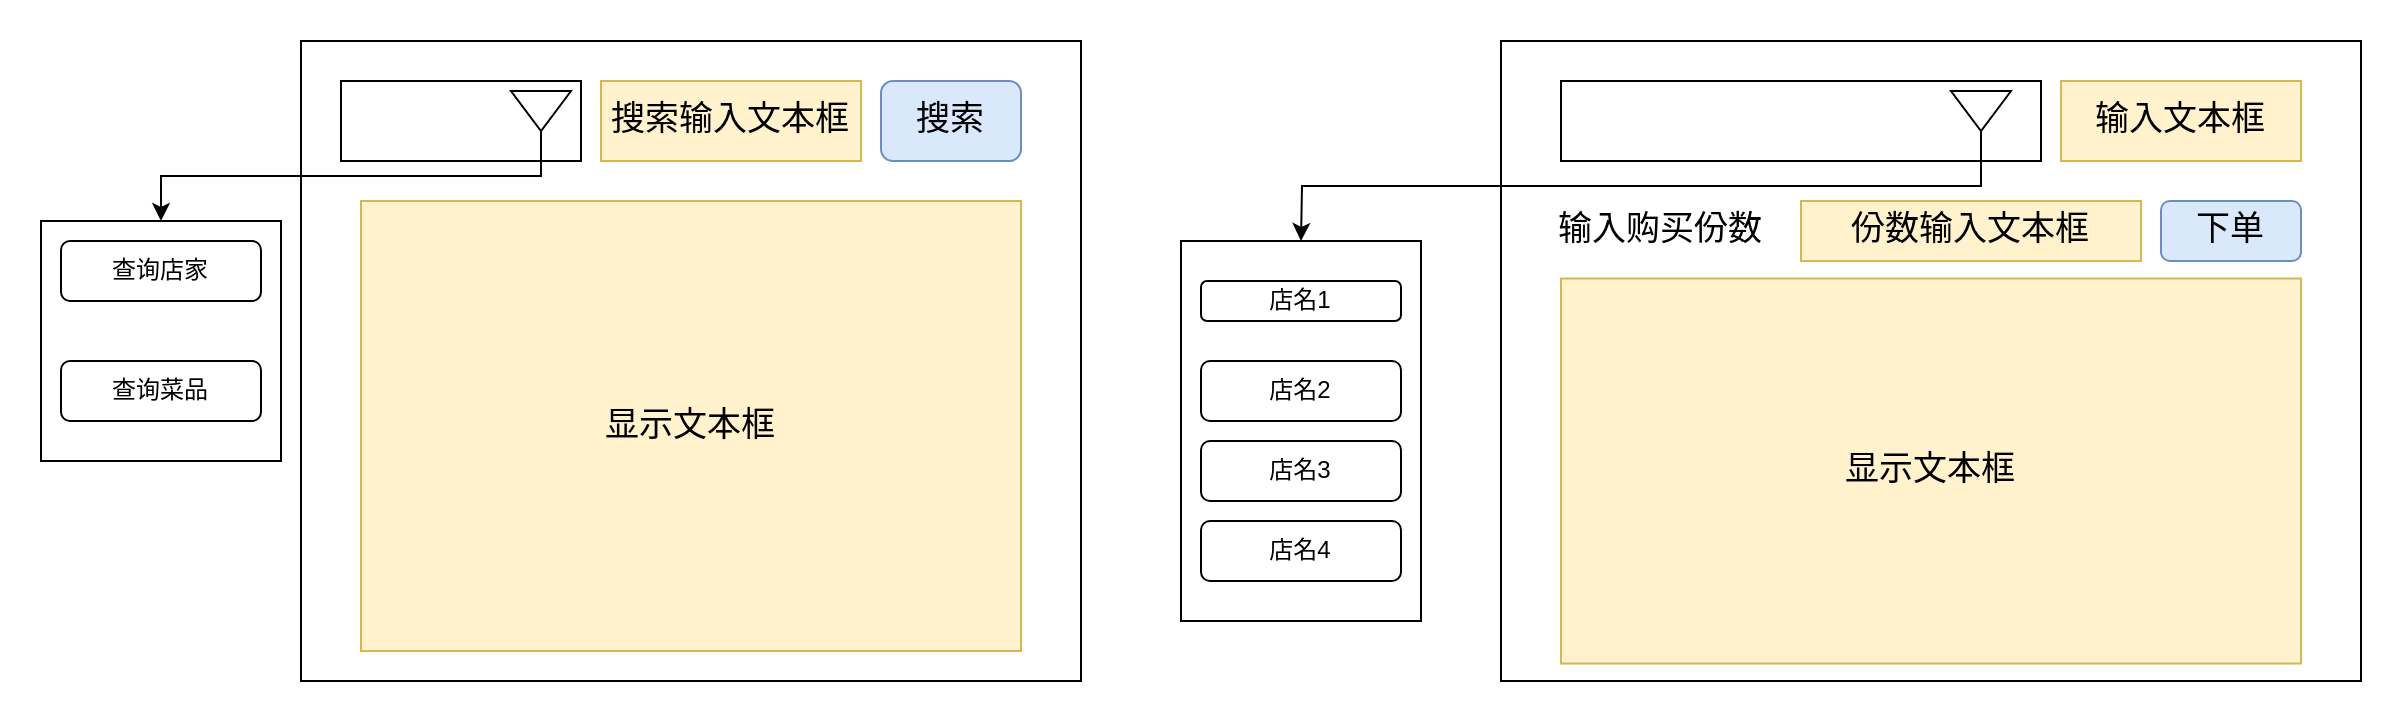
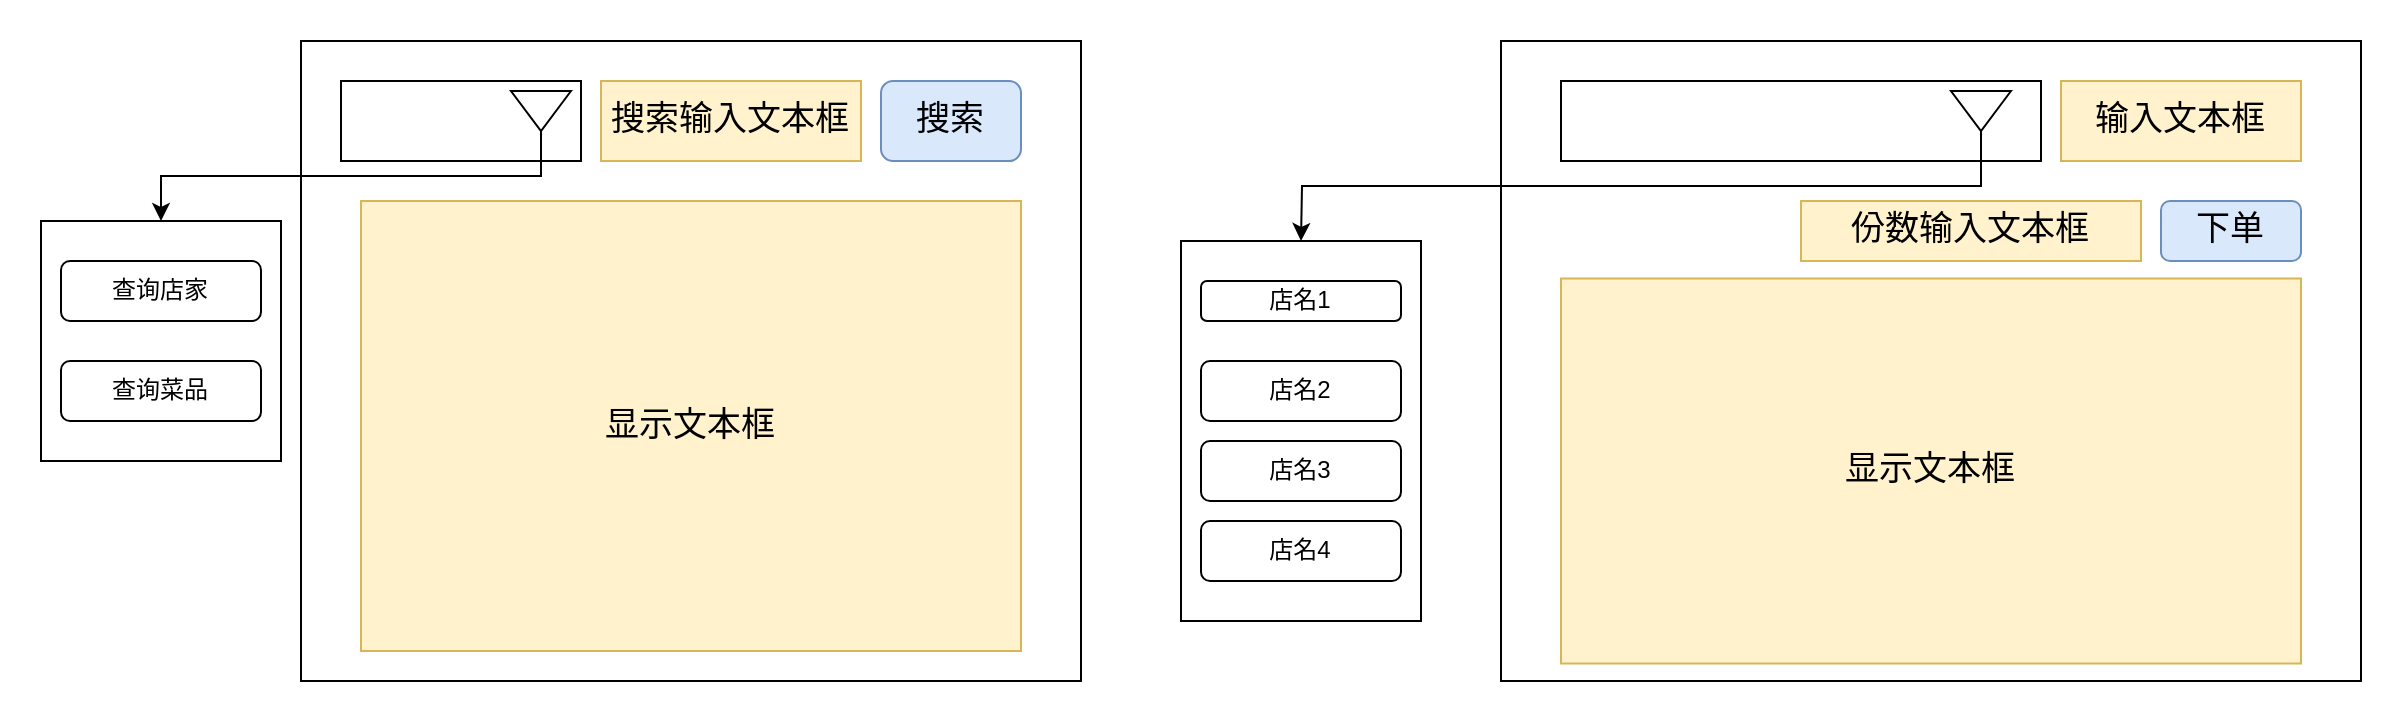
(1661, 231) -> none
(161, 271) -> (161, 291)
